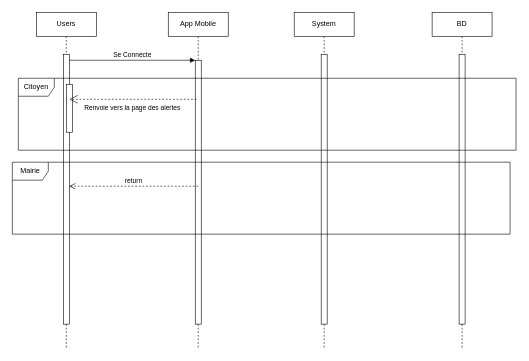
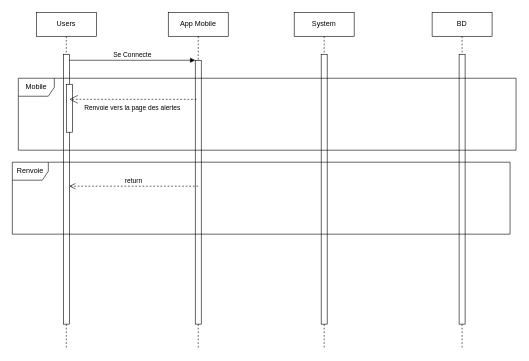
(36, 87) -> (36, 87)
(30, 171) -> (30, 171)
